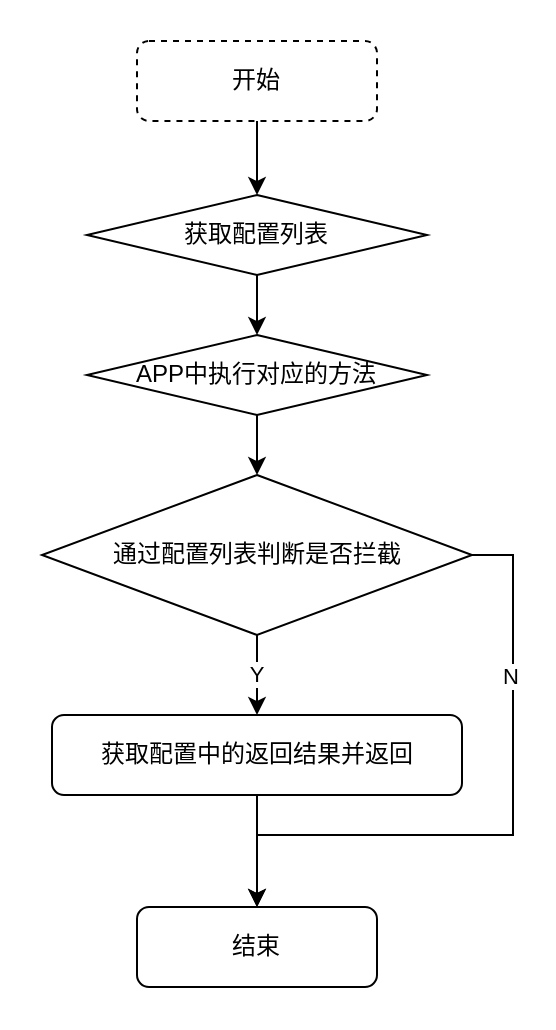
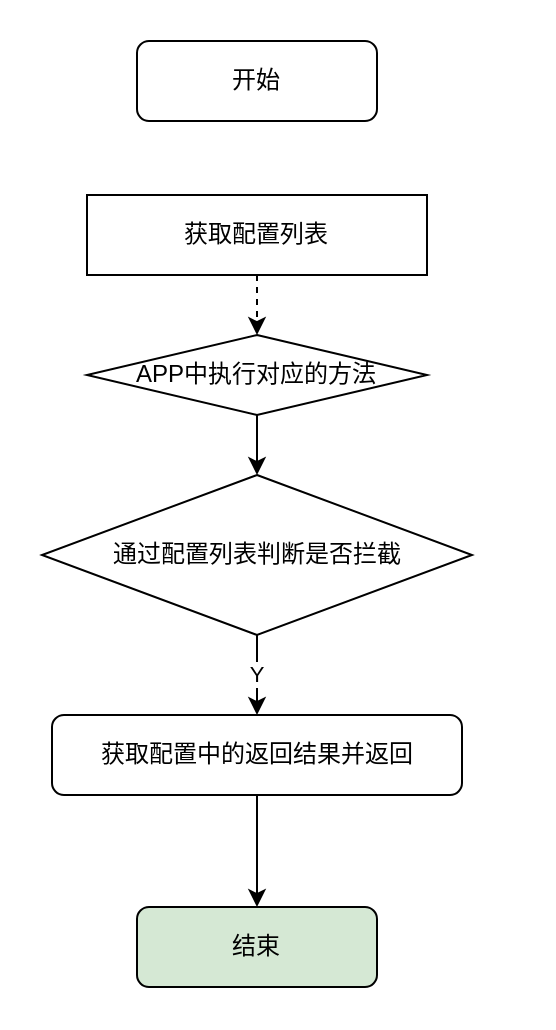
(257, 81) -> (257, 81)
(257, 151) -> none
(257, 235) -> (257, 235)
(257, 298) -> (257, 298)
(513, 800) -> none
(257, 947) -> (257, 947)
